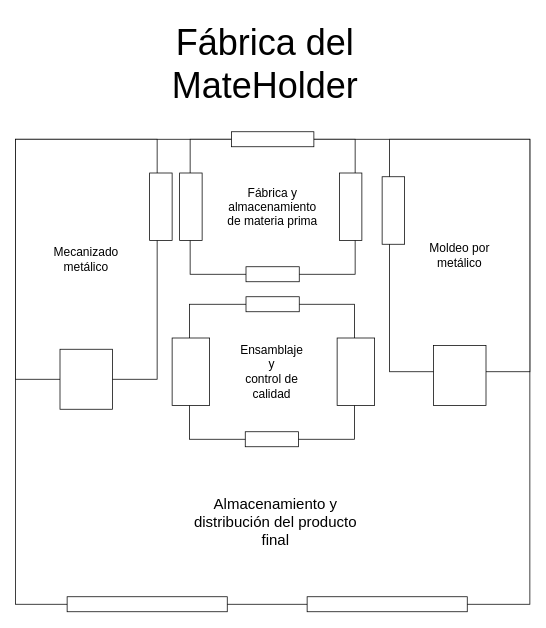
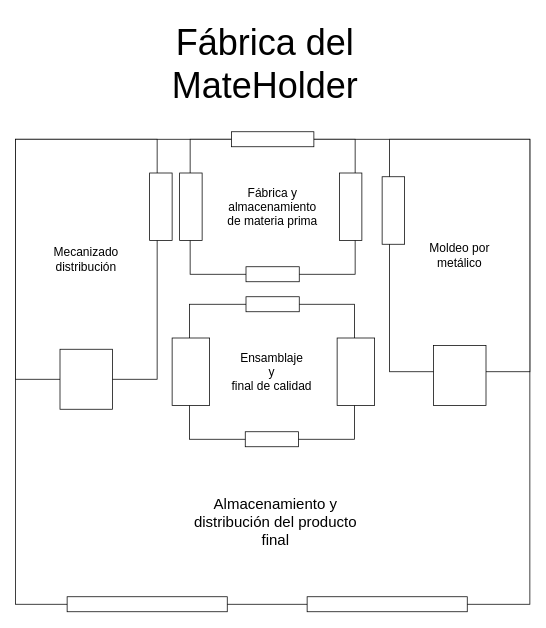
(86, 259) -> (86, 259)
(272, 372) -> (272, 372)
